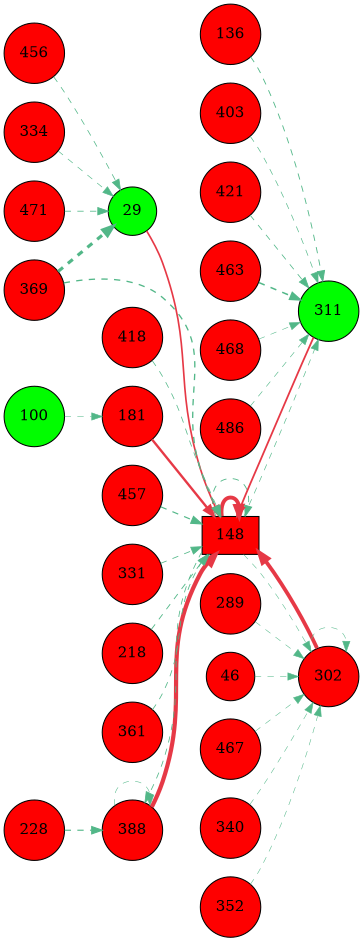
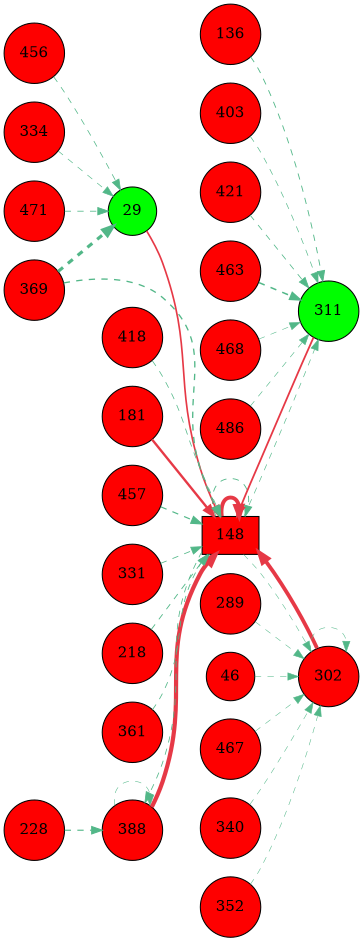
(34, 416) -> none
